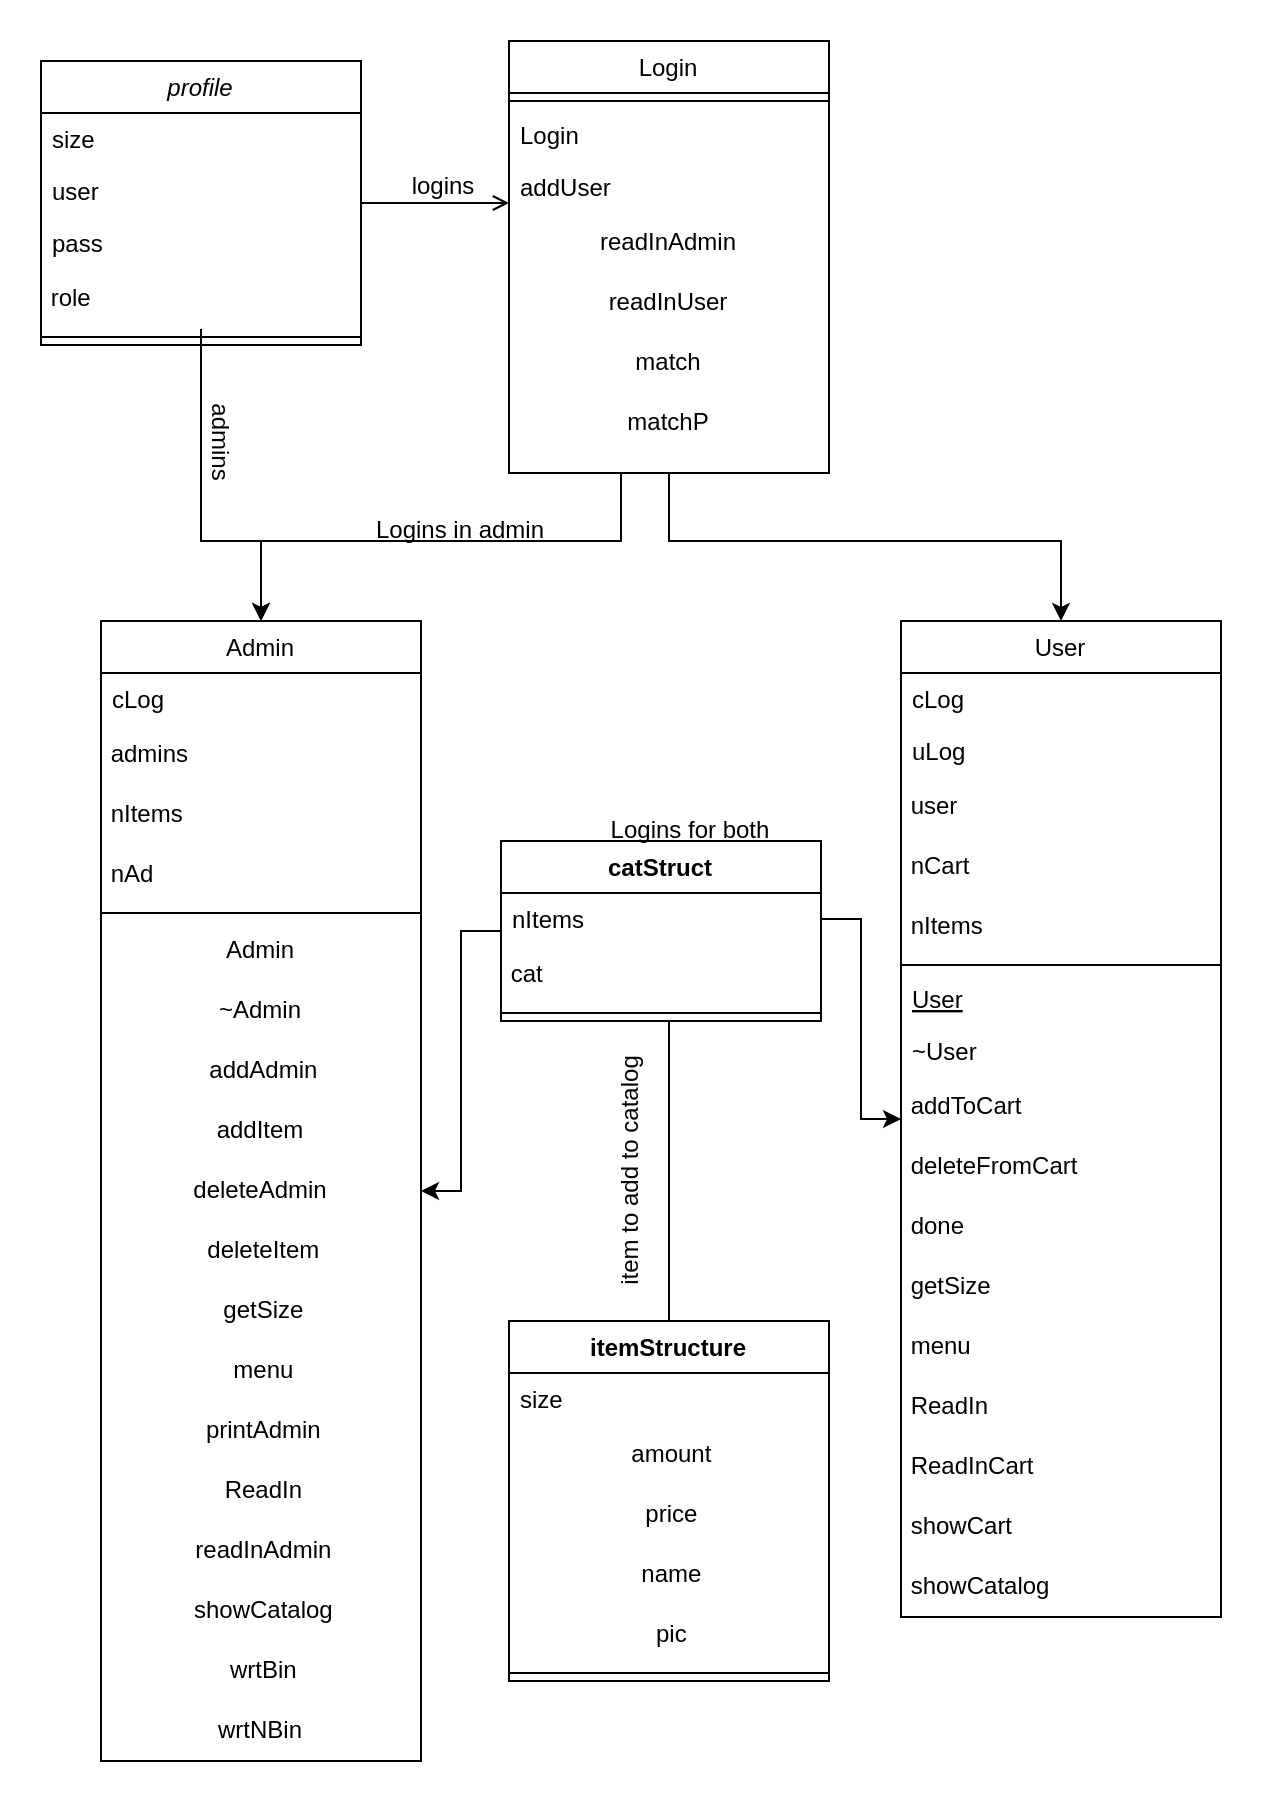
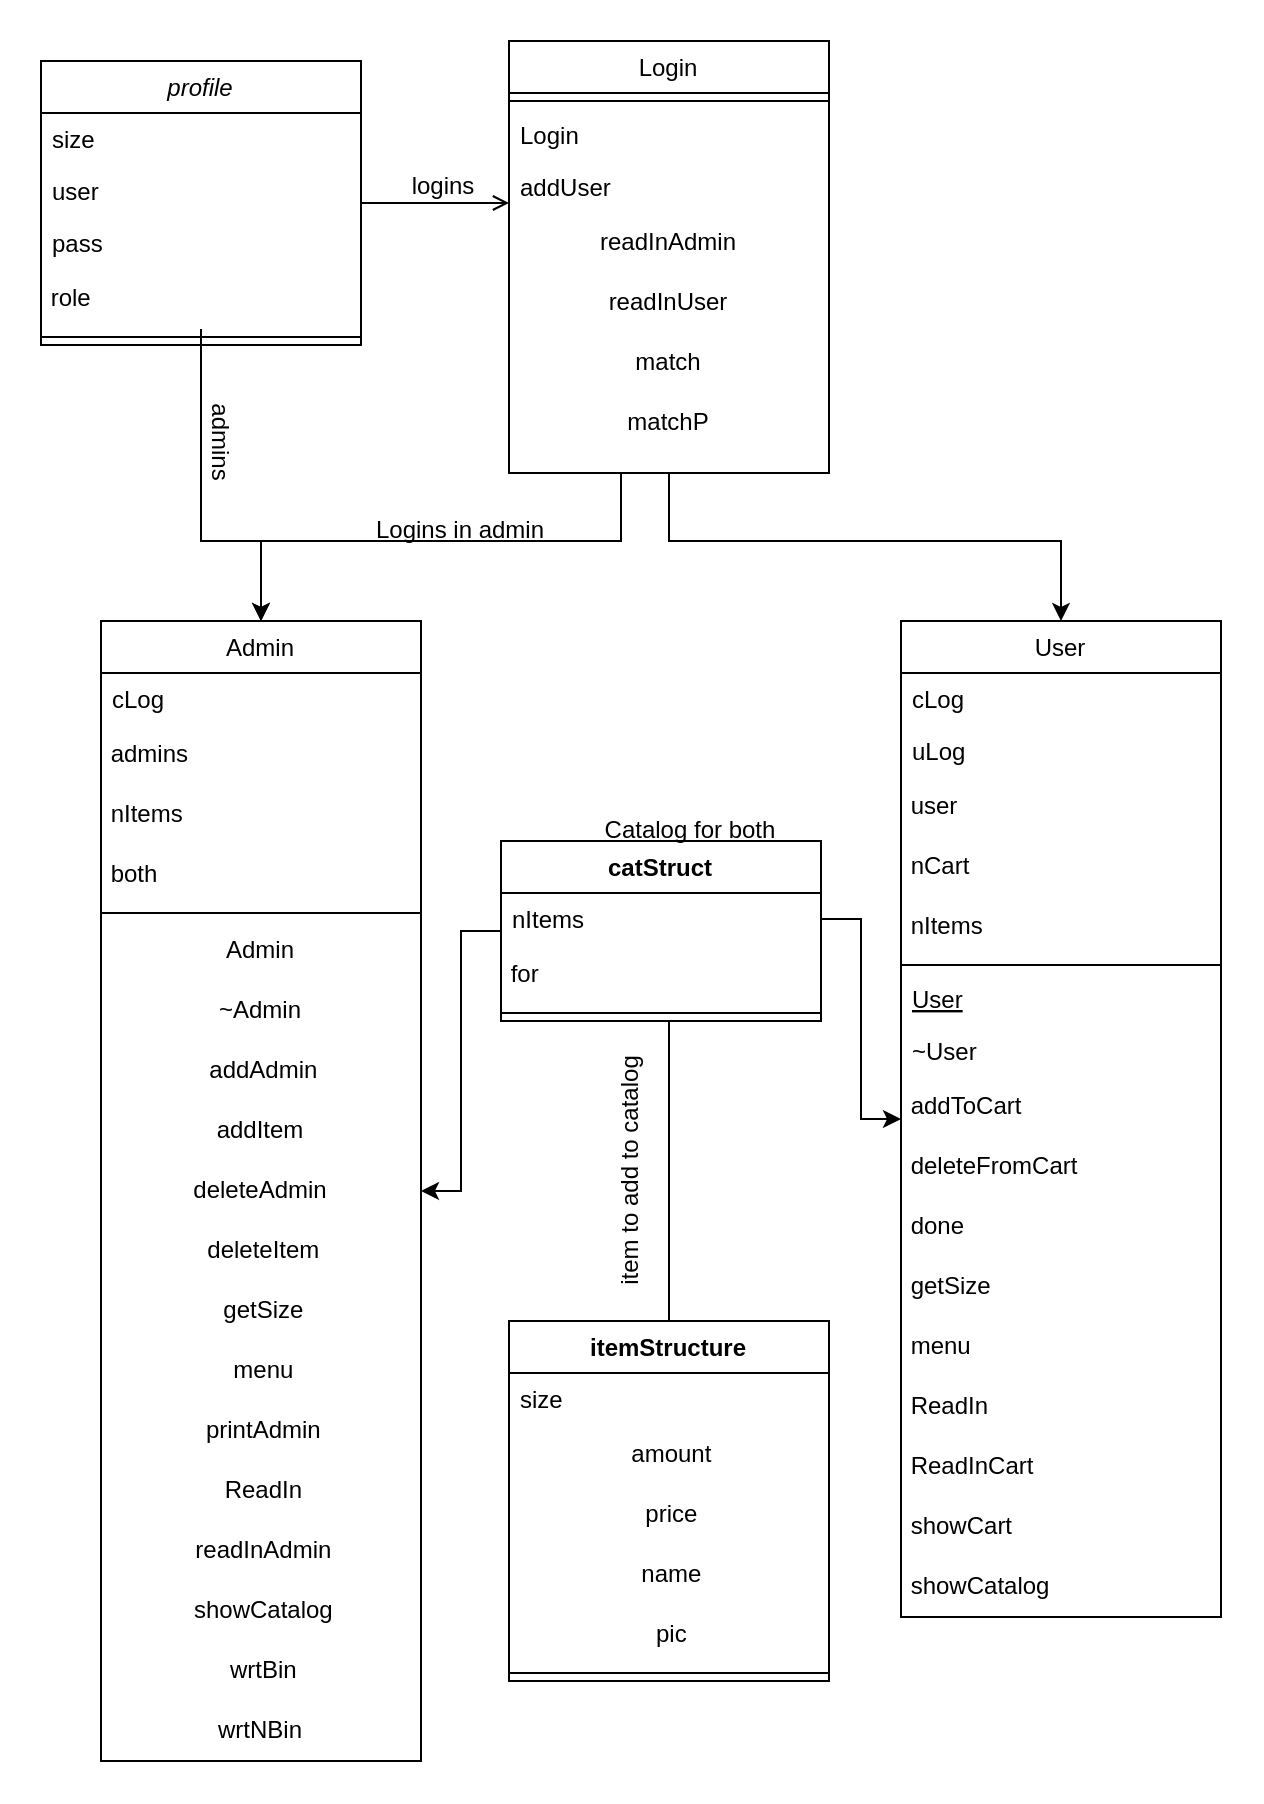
(691, 831) -> (691, 831)
(125, 875) -> (132, 875)
(525, 975) -> (525, 975)
